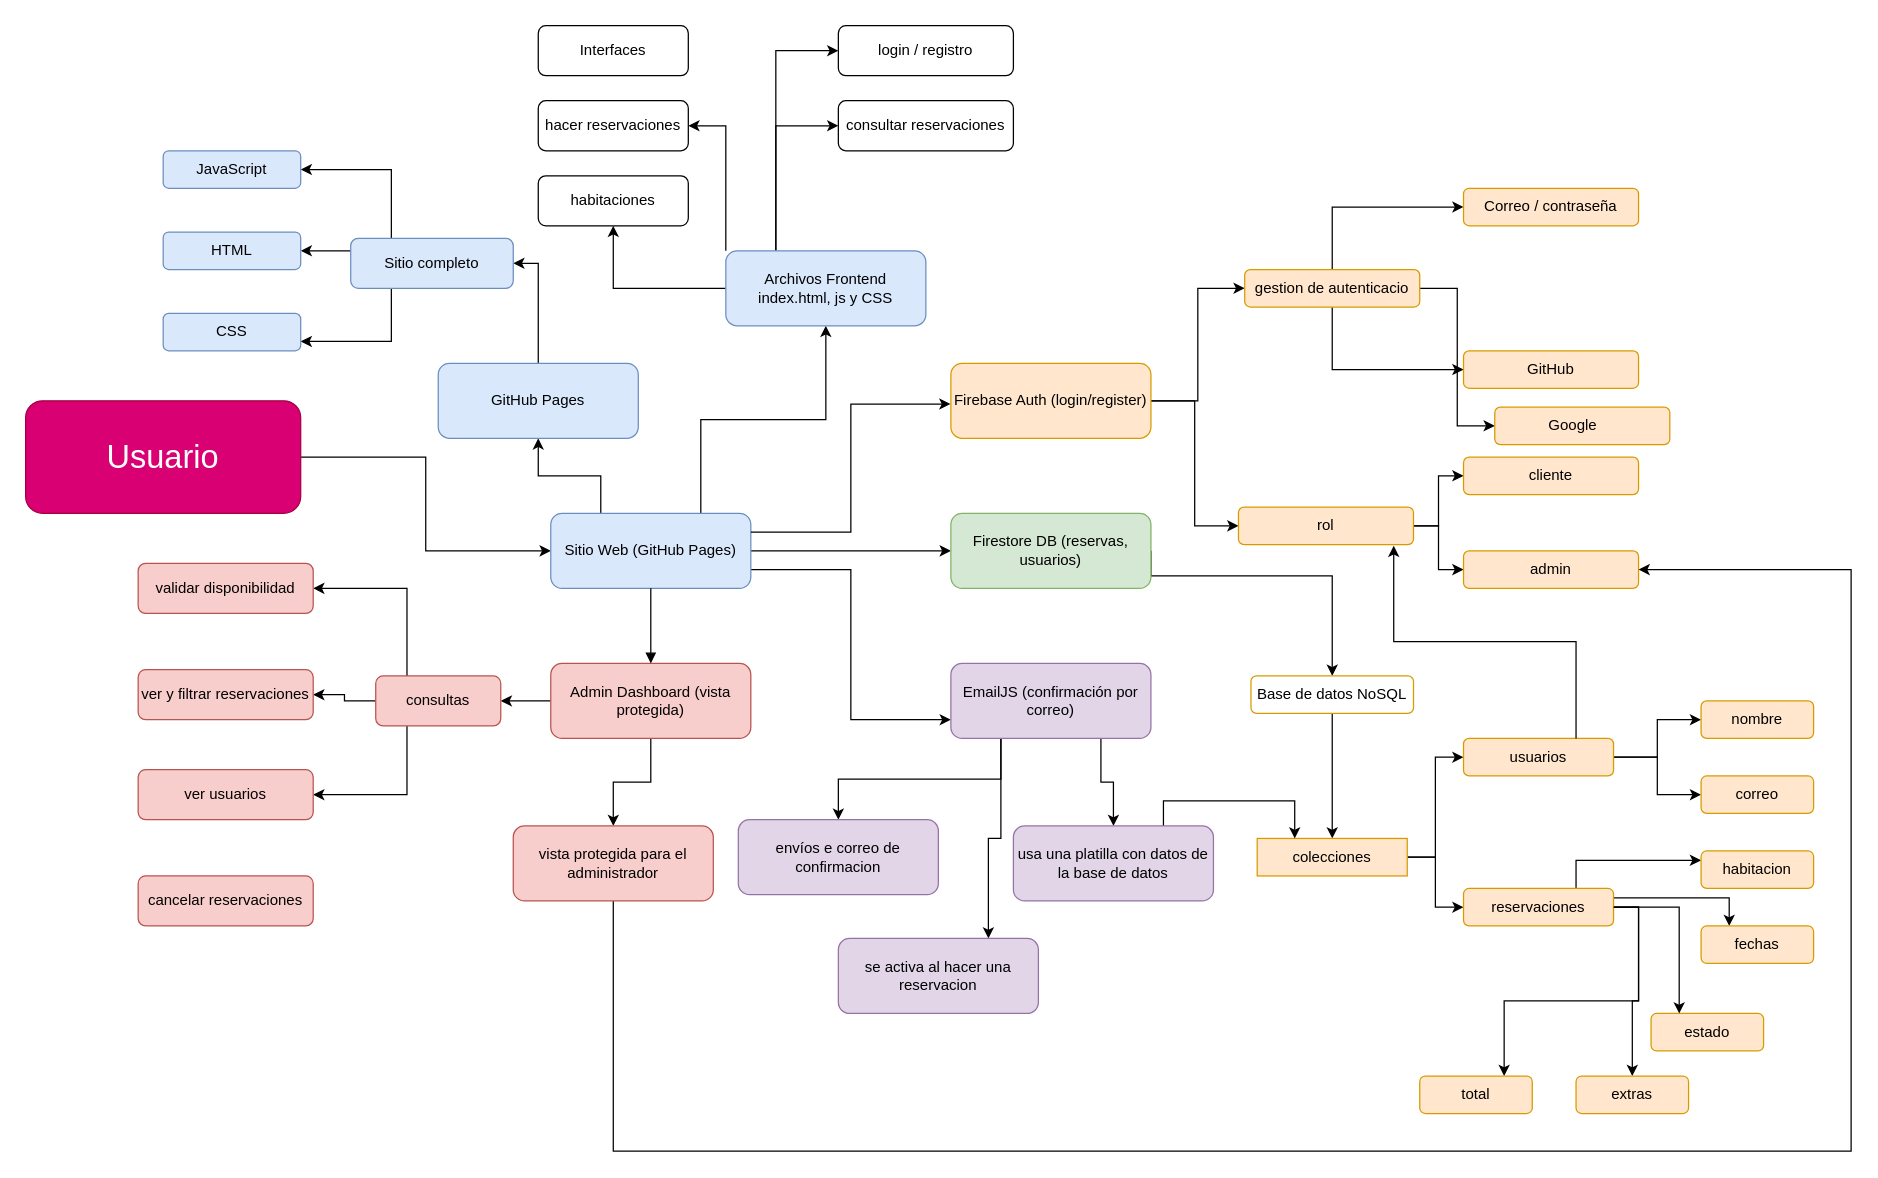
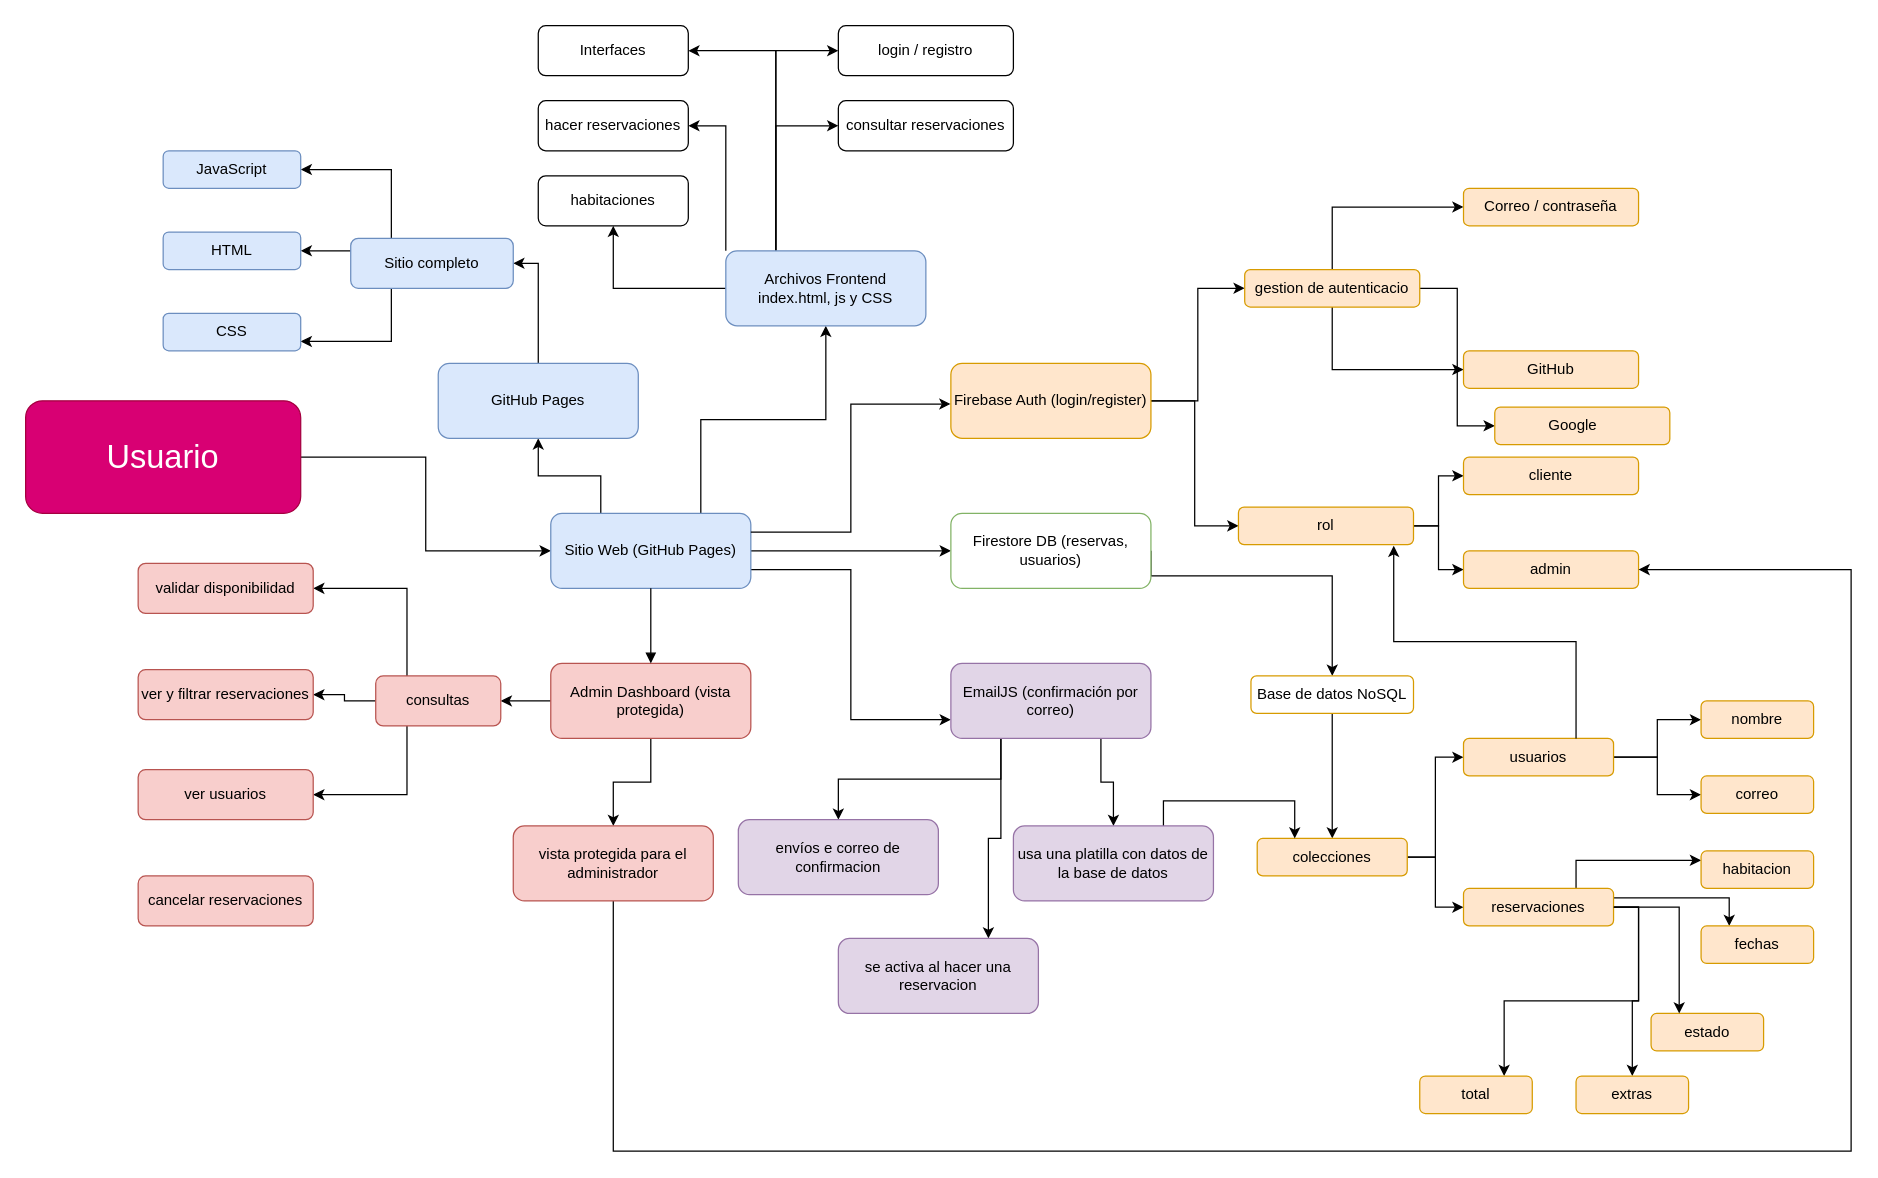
none -> (734, 51)
(1051, 551) -> (1051, 551)
(1332, 857) -> (1332, 857)
